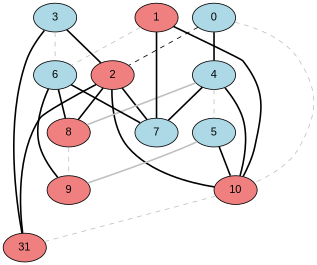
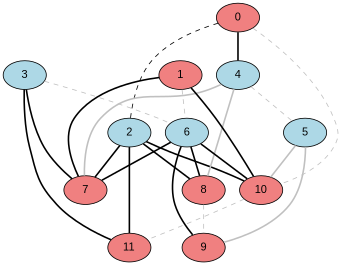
(214, 18) -> (238, 18)
(84, 46) -> (40, 139)
(113, 75) -> (129, 133)
(185, 104) -> (129, 100)
(245, 129) -> (224, 161)
(157, 133) -> (85, 190)
(225, 161) -> (283, 161)
(25, 248) -> (129, 248)
